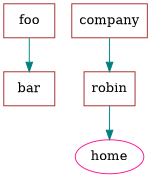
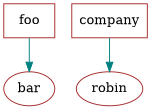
(29, 89) -> (29, 89)
(110, 89) -> (110, 89)
(110, 157) -> none
